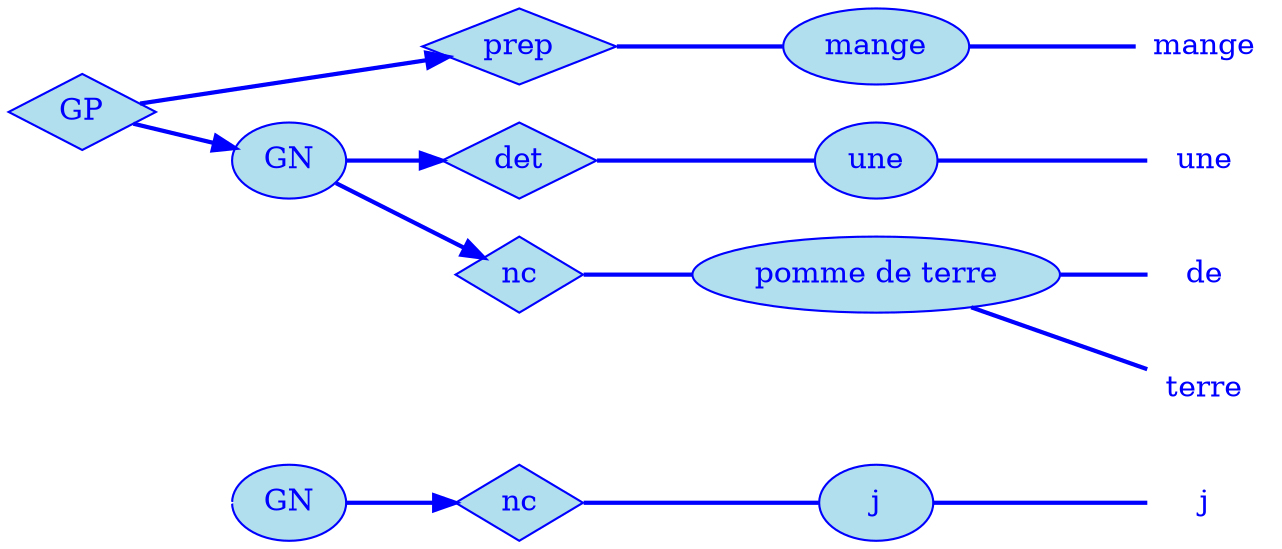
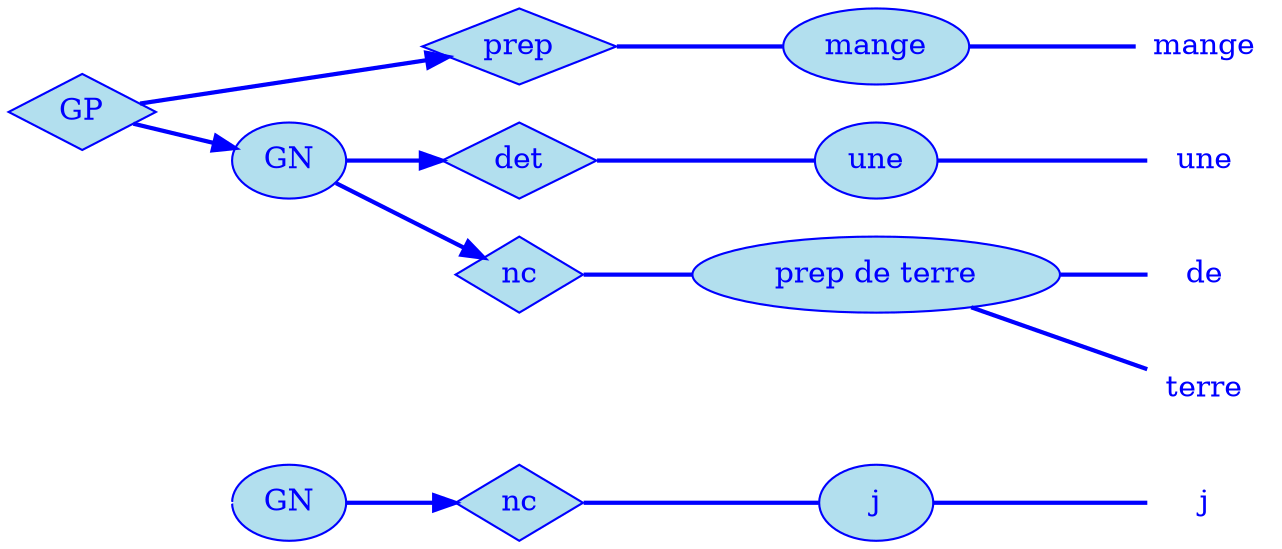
(876, 275) -> (876, 275)
